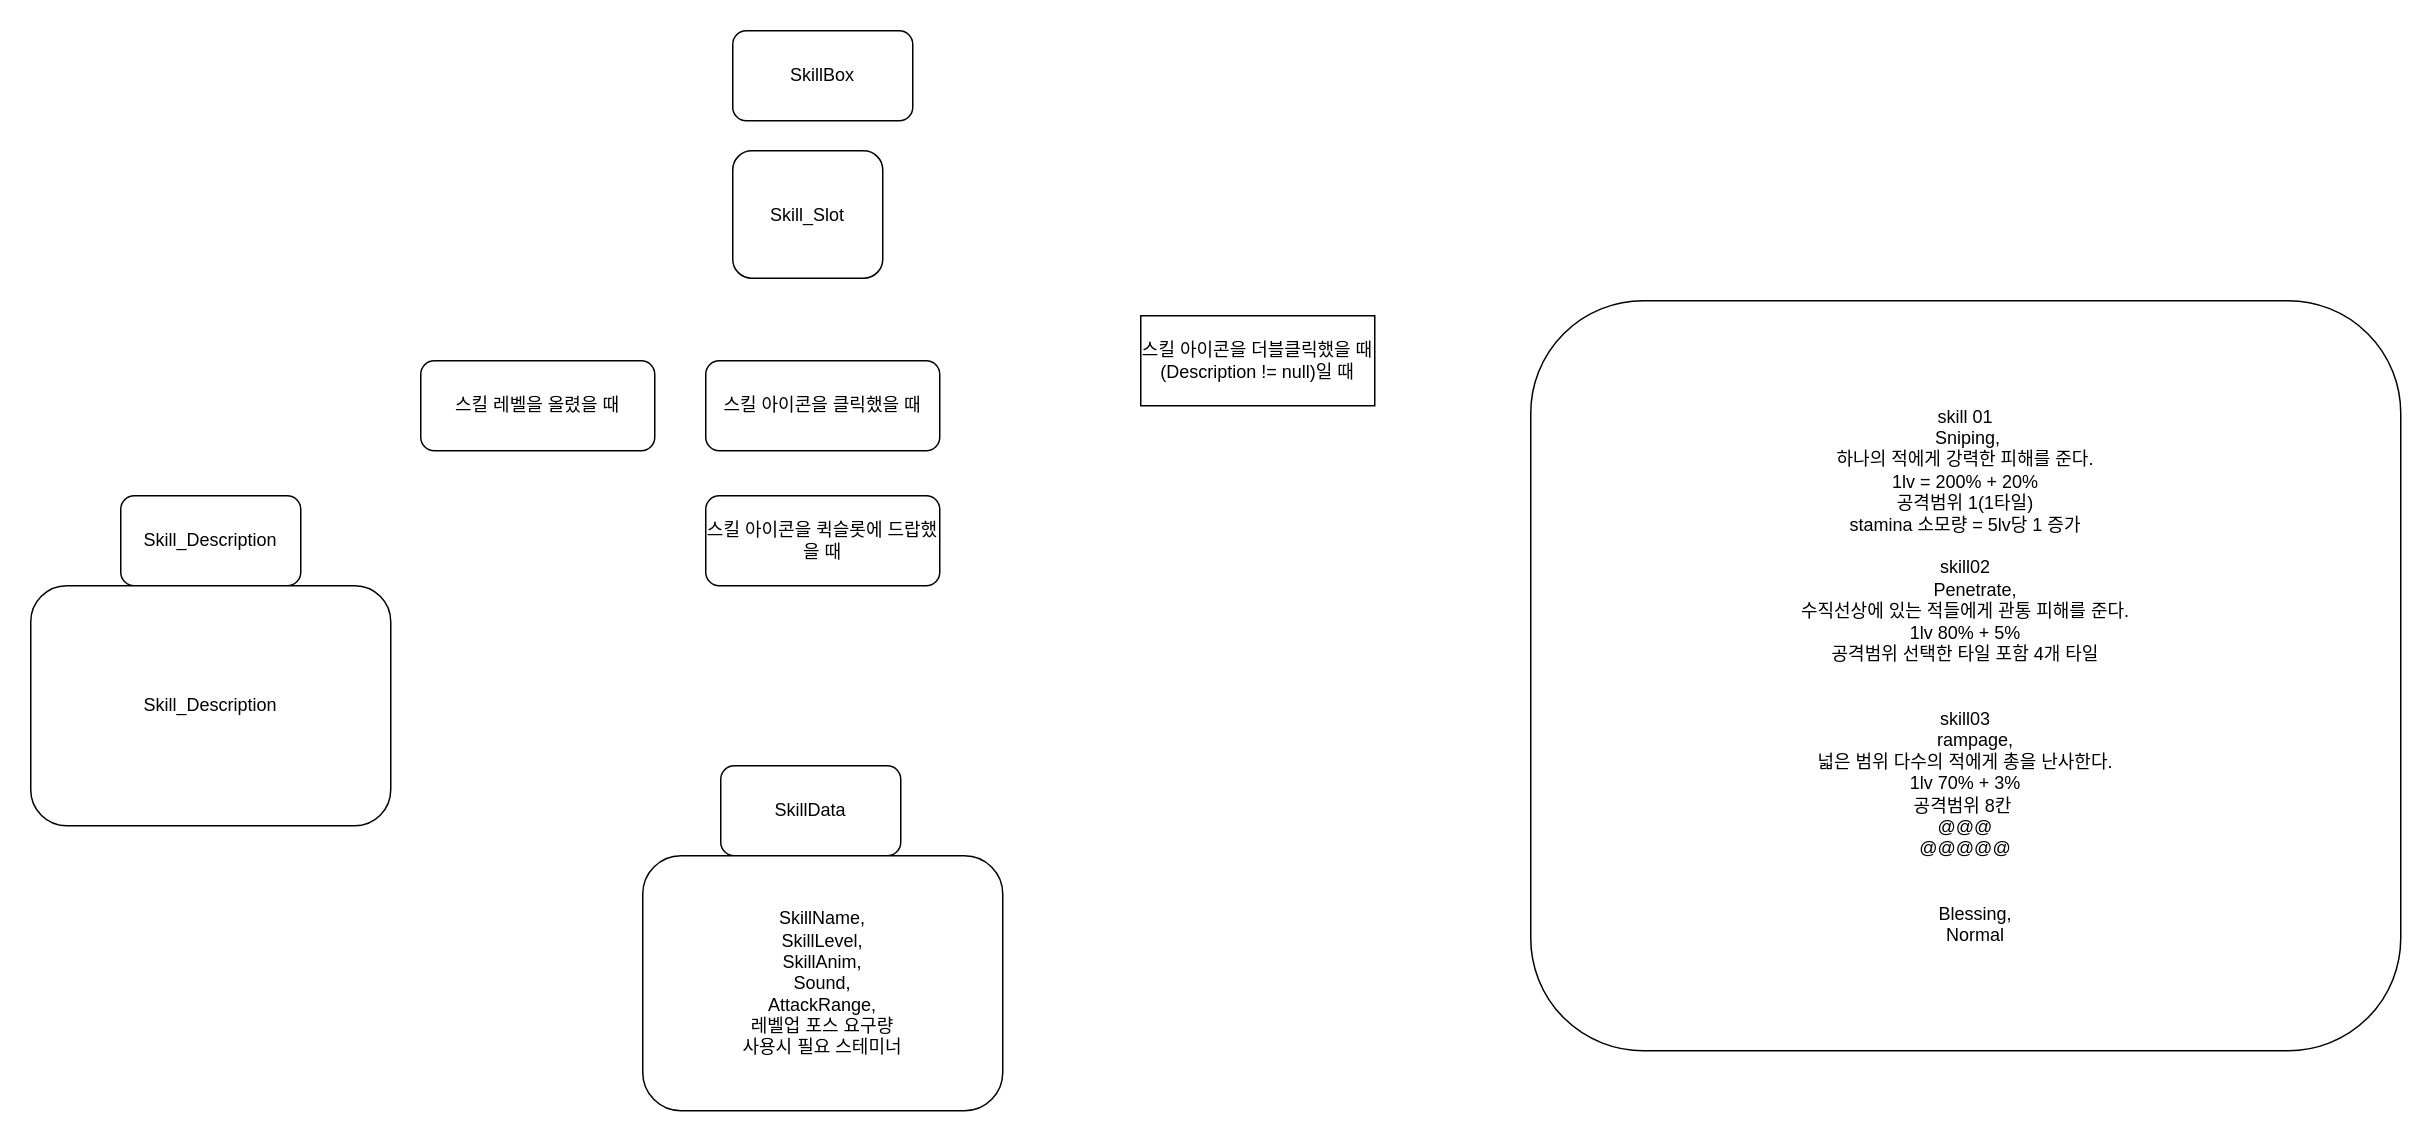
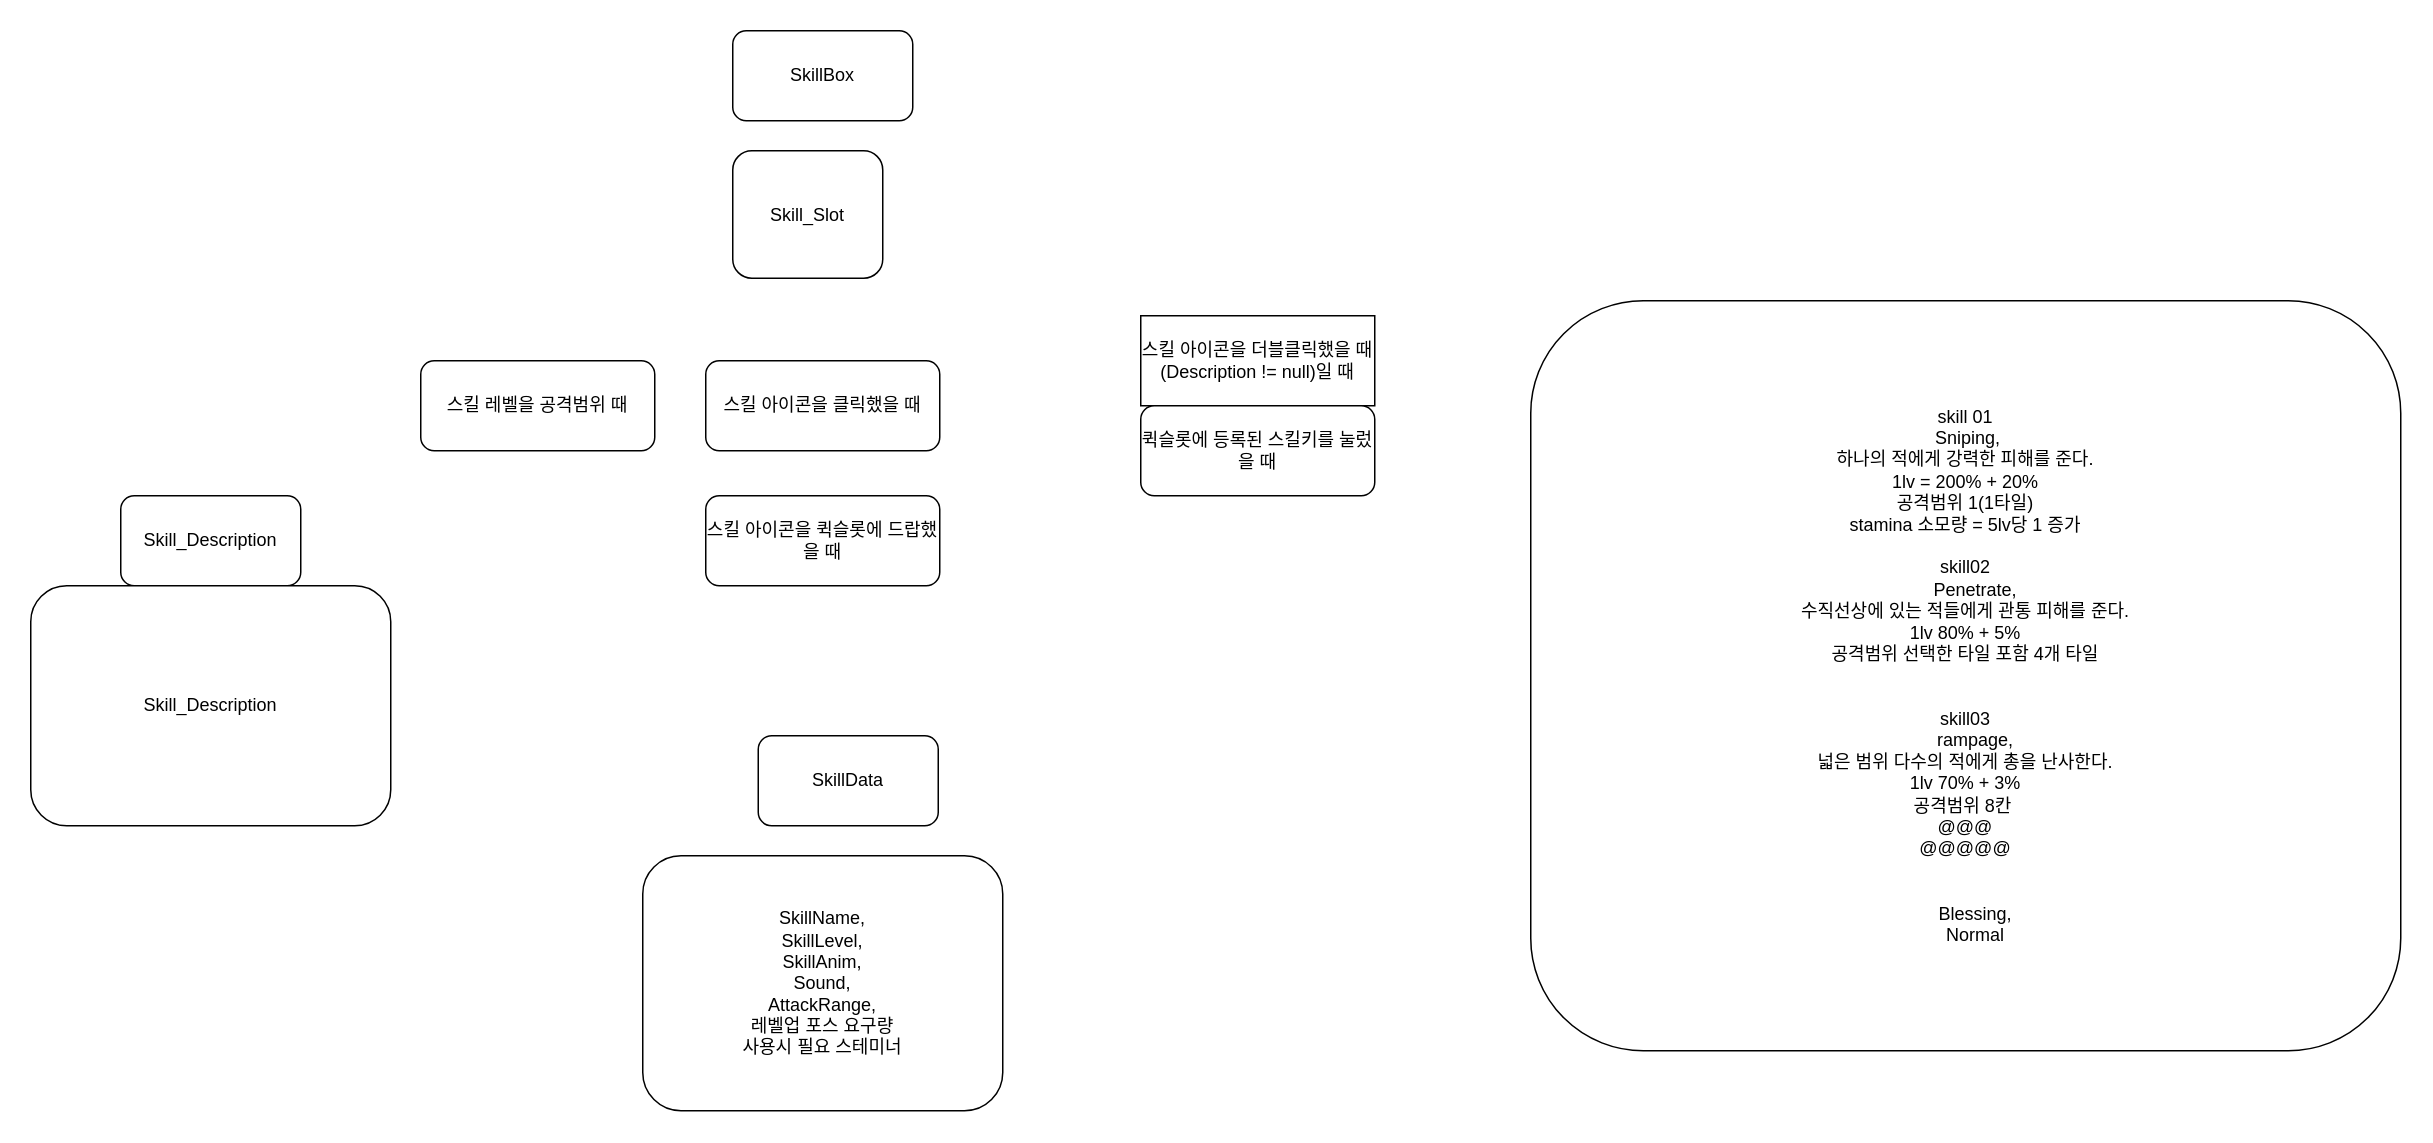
(538, 406) -> (538, 406)
none -> (1258, 451)
(811, 811) -> (848, 781)
